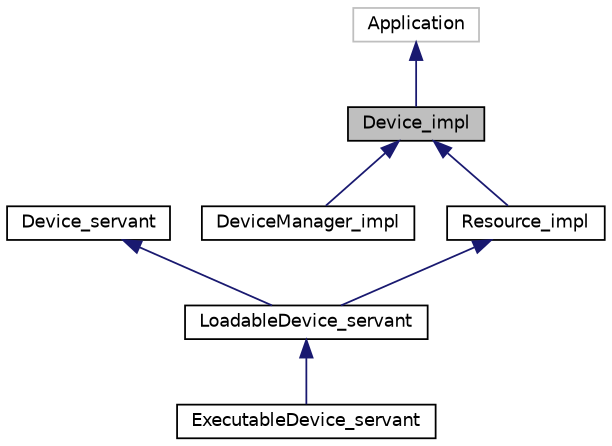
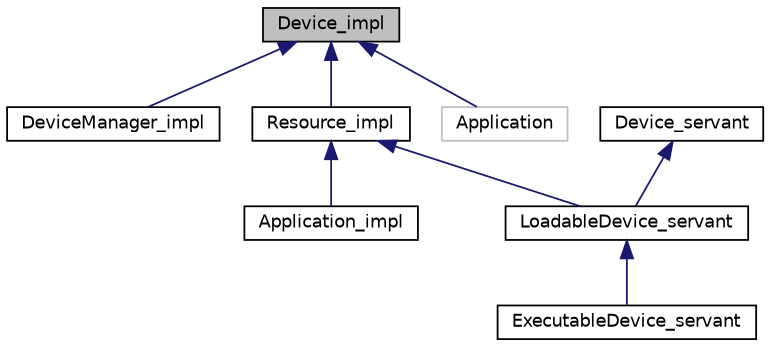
(416, 84) -> (426, 79)
none -> (331, 223)
